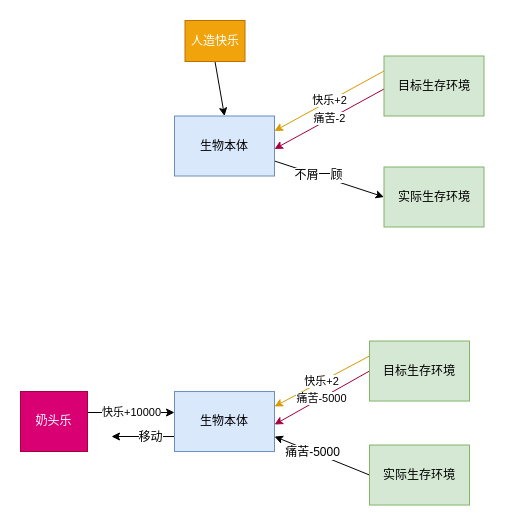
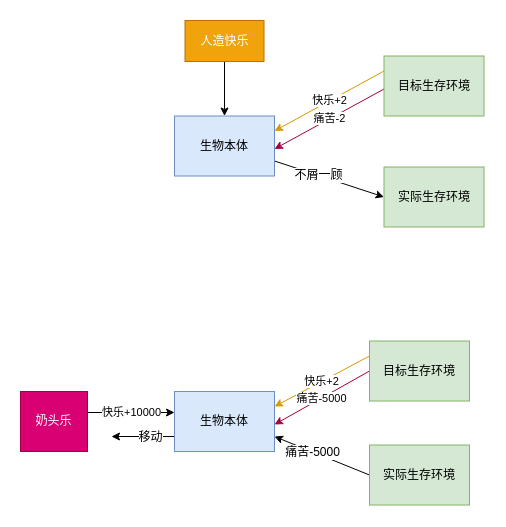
(215, 41) -> (225, 41)
